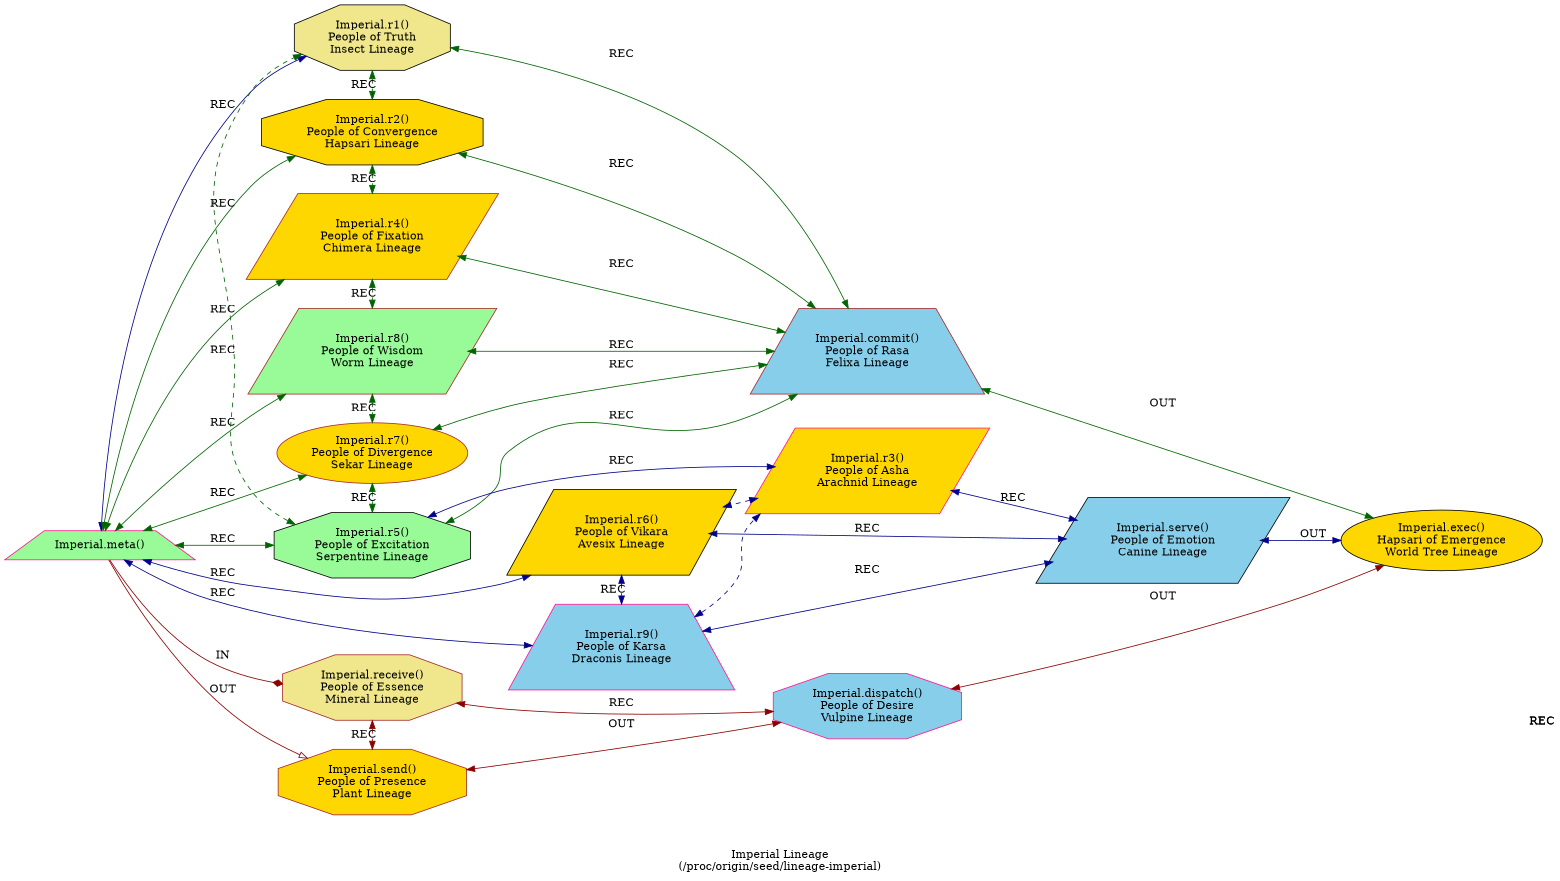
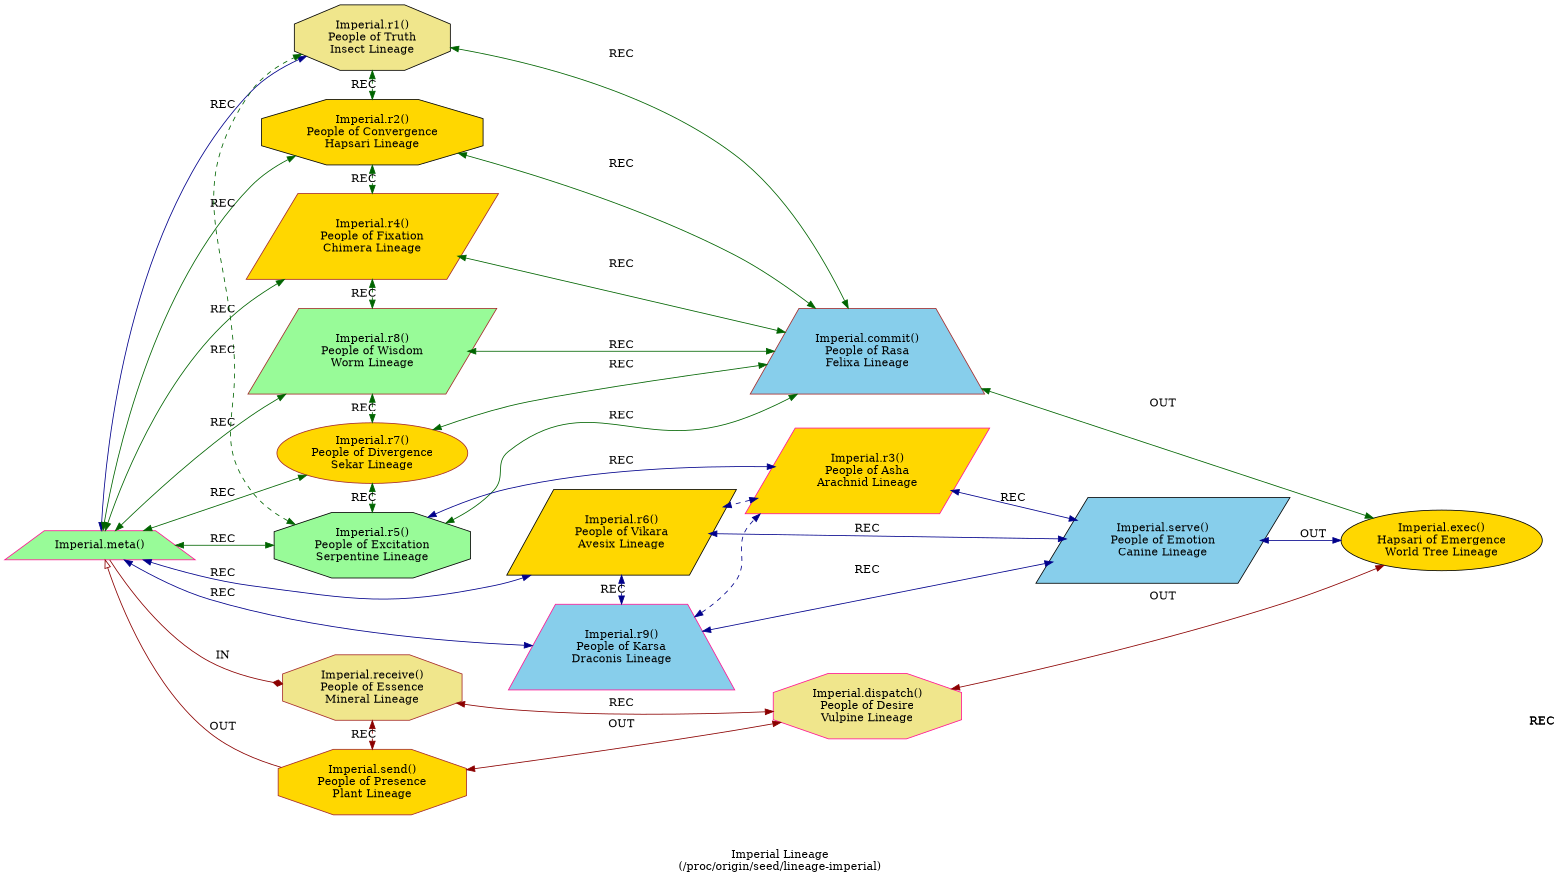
(189, 673) -> (170, 691)
(867, 706) -> (867, 706)
